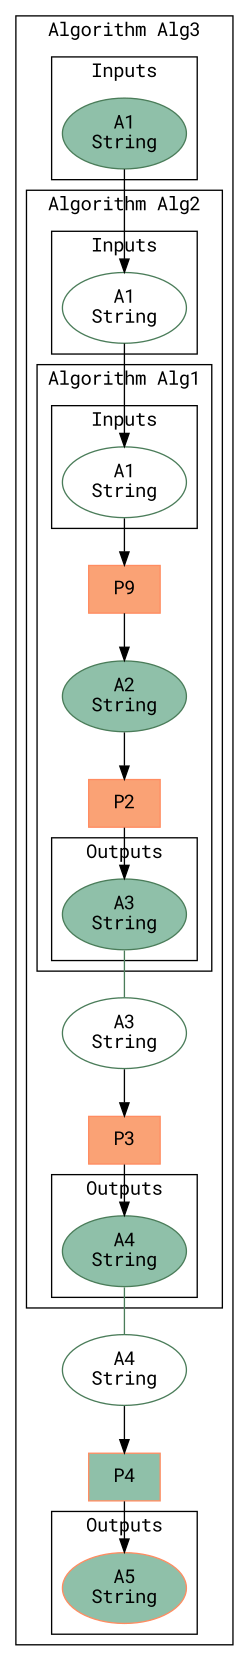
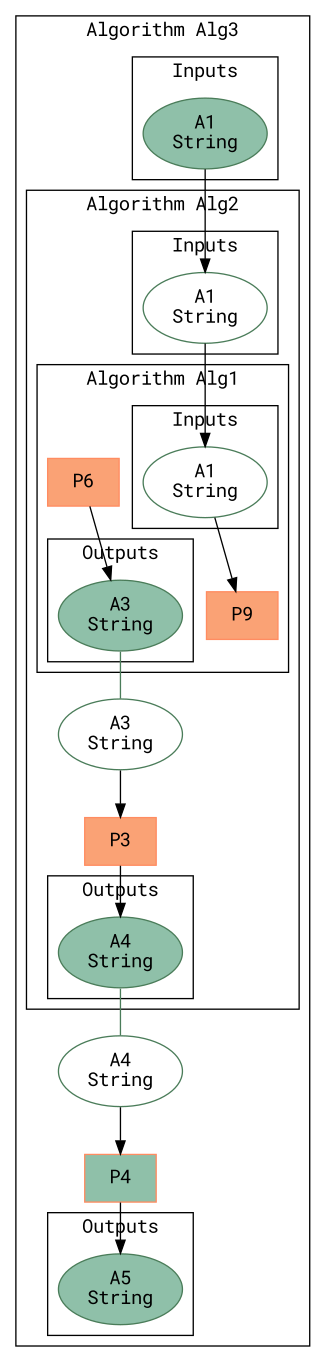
(124, 696) -> none
(124, 803) -> (83, 482)
(124, 1588) -> (120, 1289)
